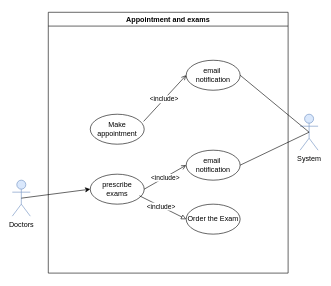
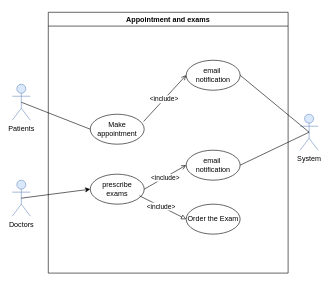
none -> (21, 102)
none -> (59, 117)
